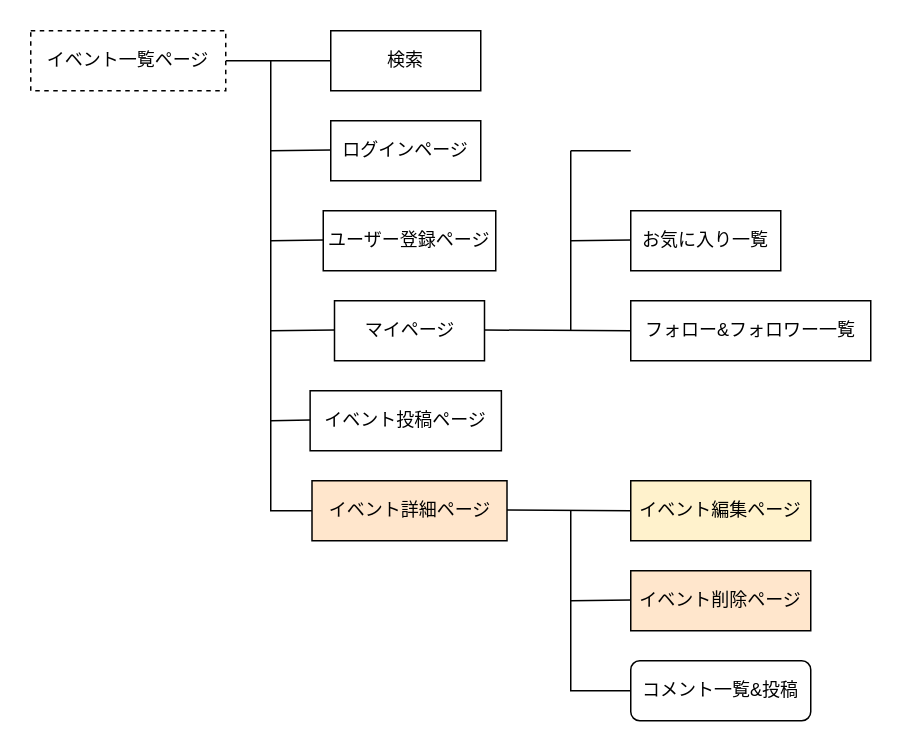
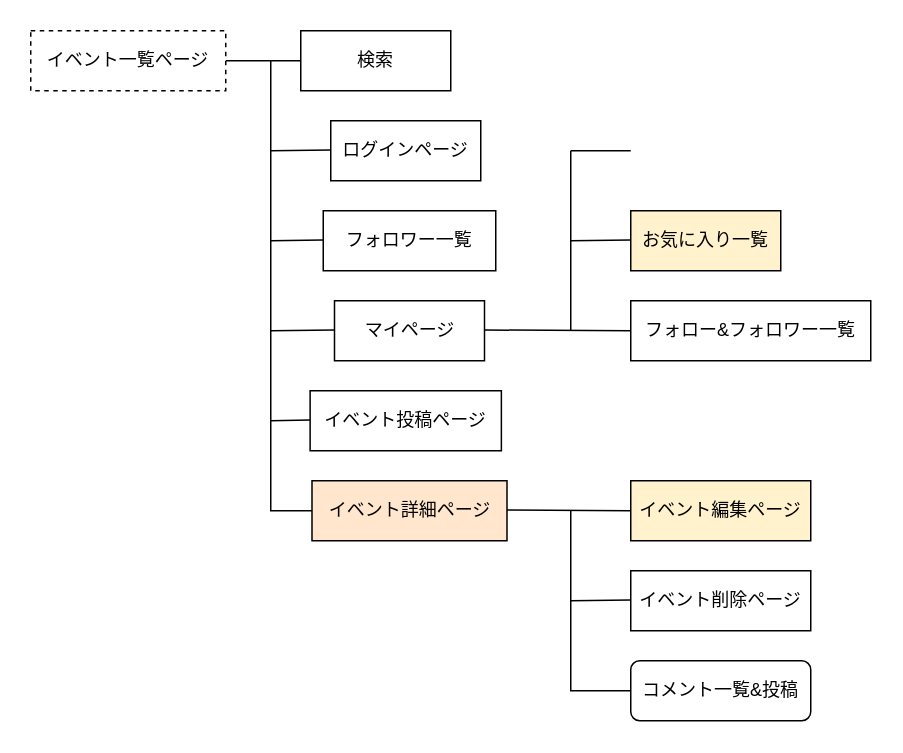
(406, 61) -> (376, 61)
(410, 241) -> (410, 241)
(706, 241) -> (706, 241)
(721, 601) -> (721, 601)
